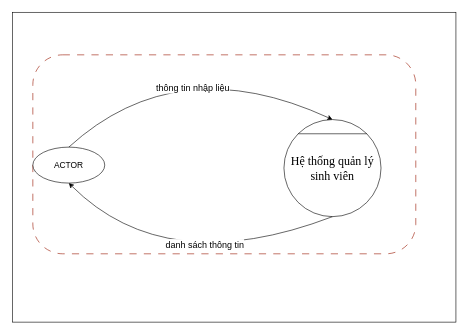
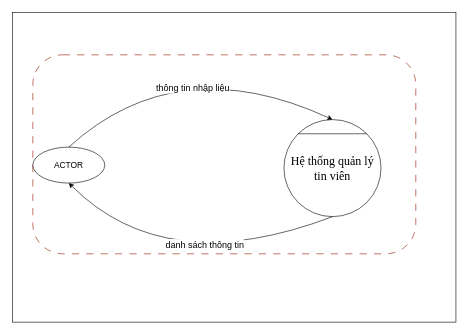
(333, 168) -> (333, 168)
